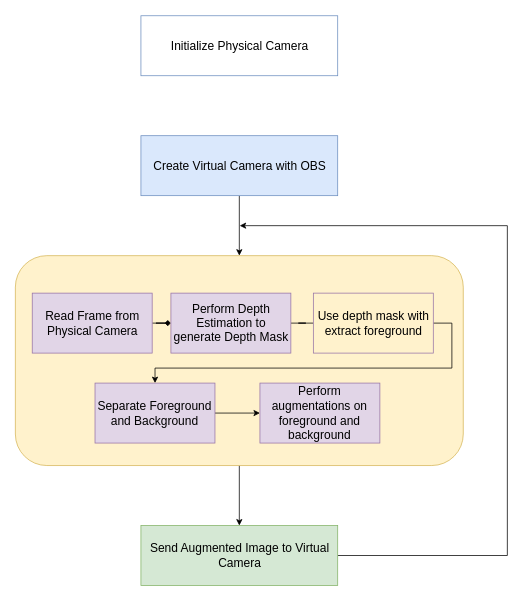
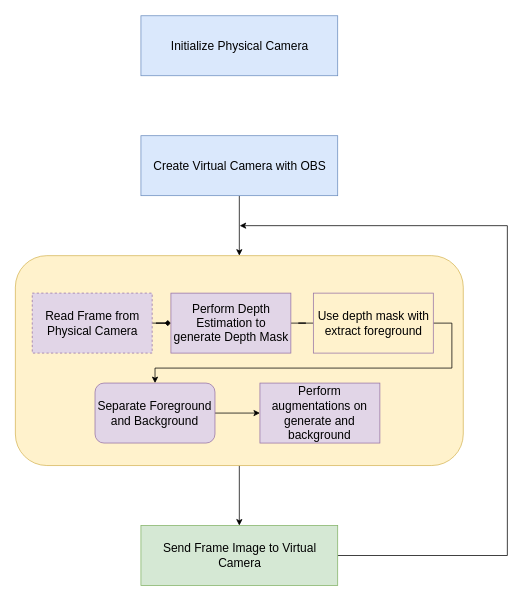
(239, 45) -> (239, 45)
(92, 323) -> (92, 323)
(155, 413) -> (155, 413)
(320, 413) -> (320, 413)
(240, 555) -> (240, 555)
